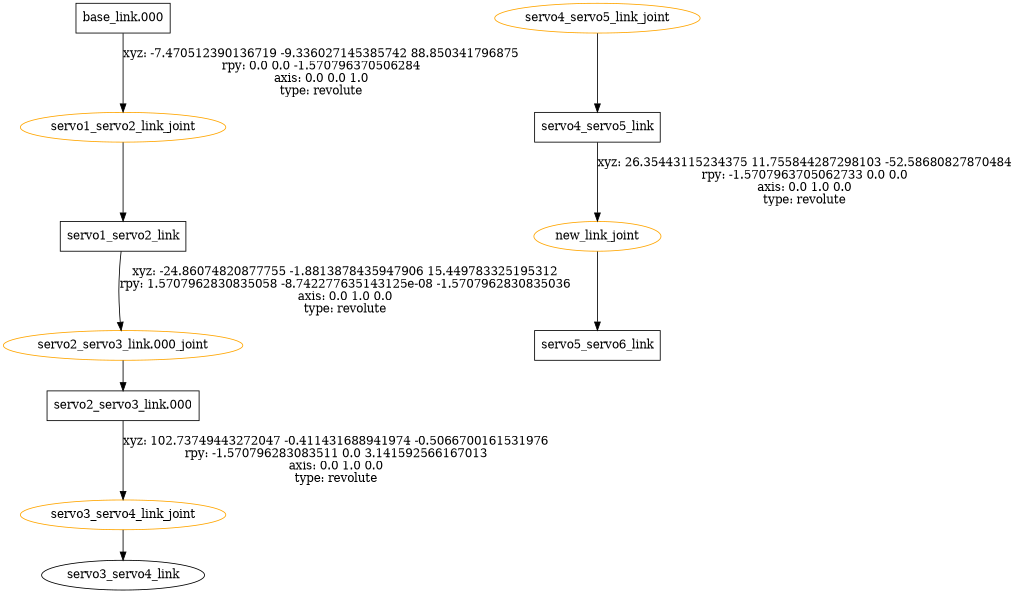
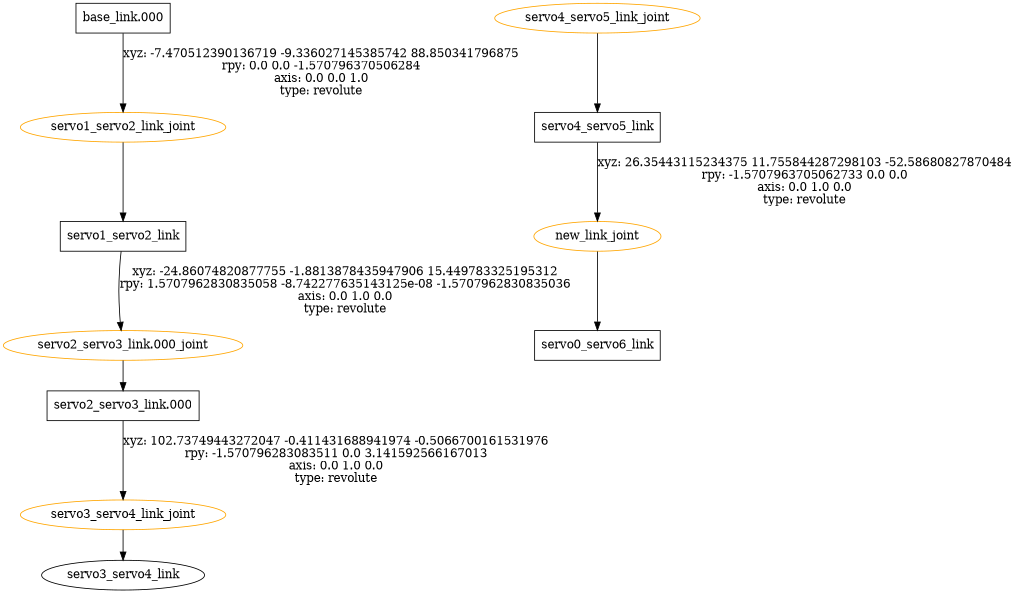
(597, 345) -> (597, 345)
